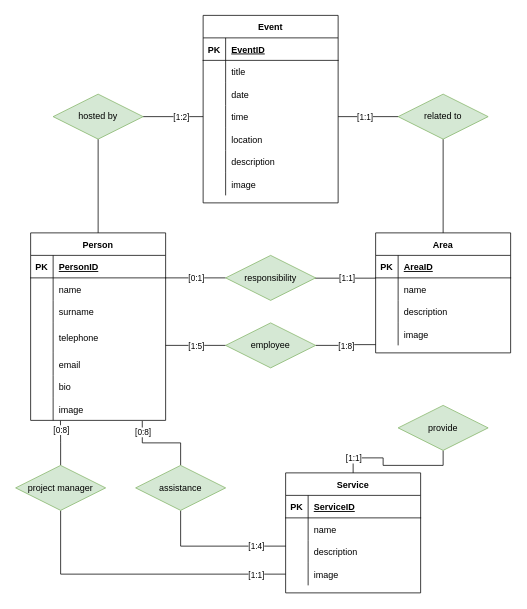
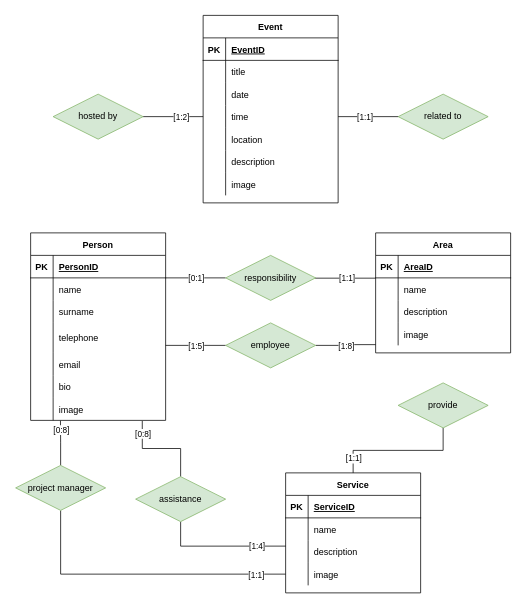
(98, 185) -> none
(443, 185) -> none
(443, 428) -> (443, 405)
(180, 488) -> (180, 499)
